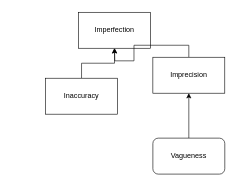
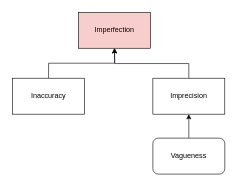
(114, 30) -> (114, 30)
(189, 75) -> (189, 96)
(81, 96) -> (48, 96)
